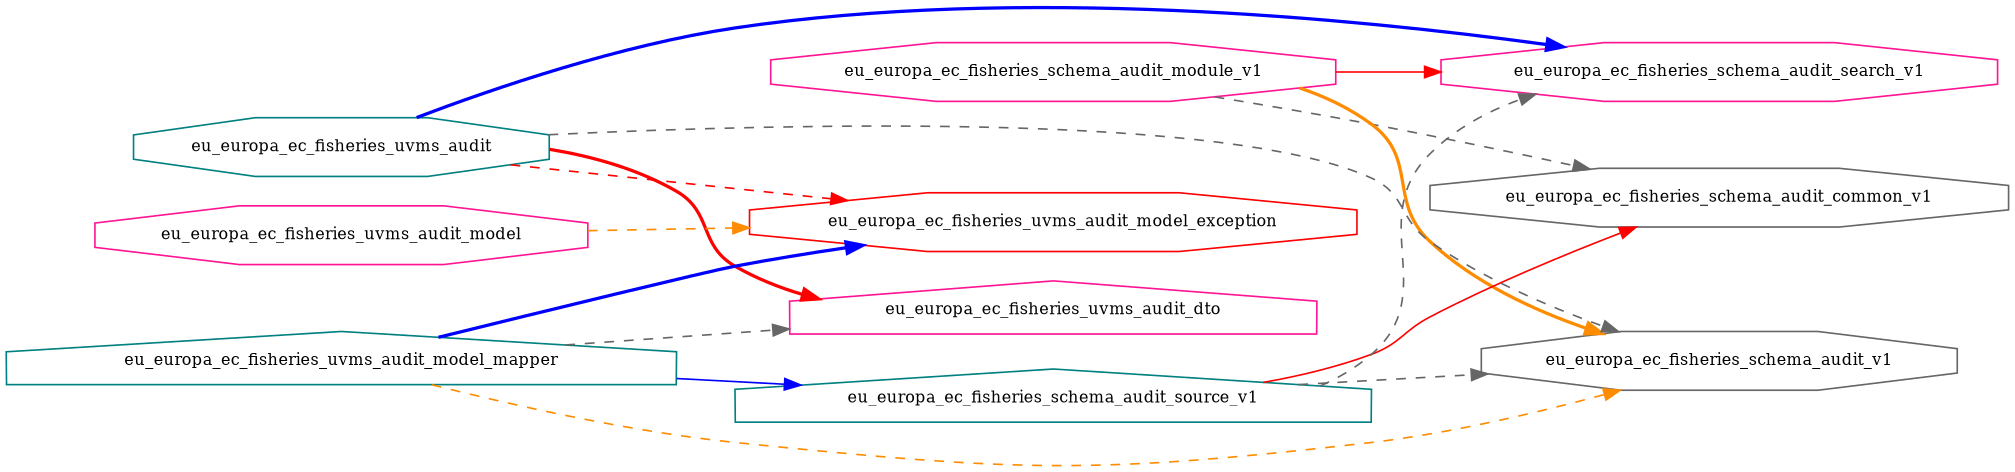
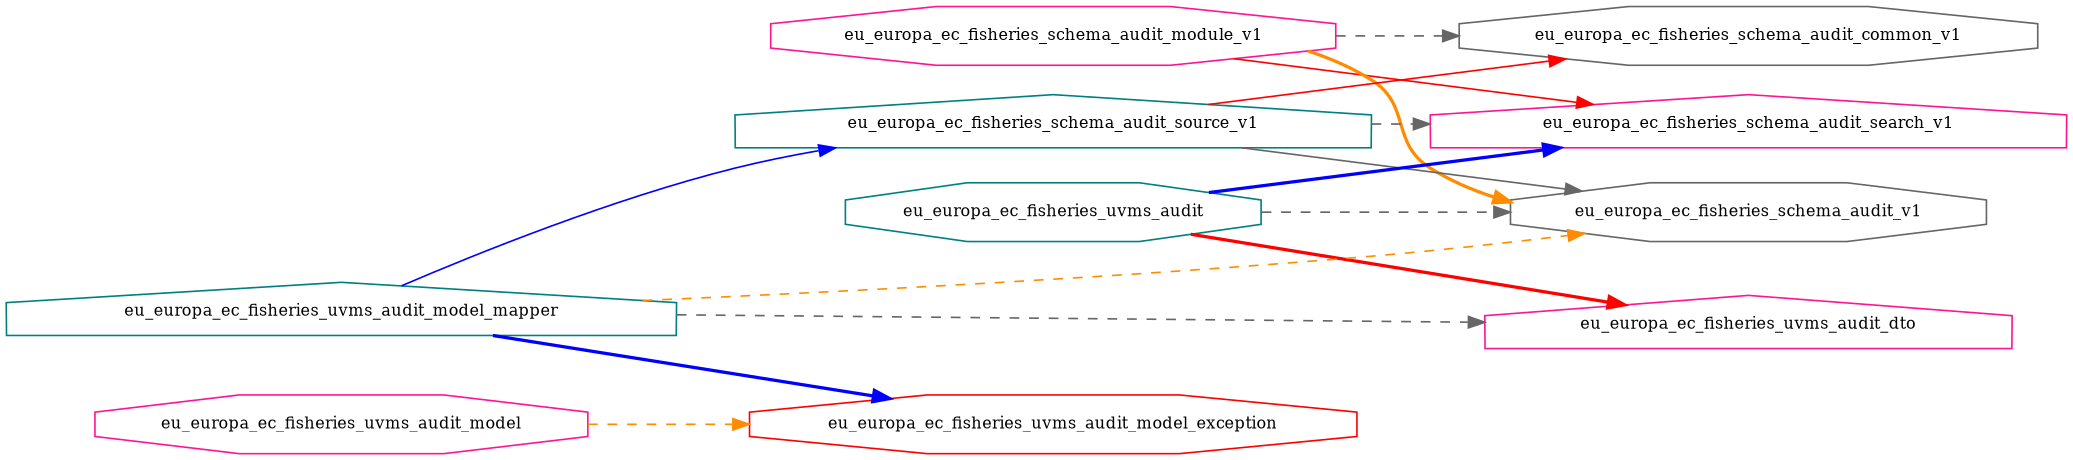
(1719, 72) -> (1748, 124)
(687, 183) -> none
(1385, 380) -> (1355, 162)
